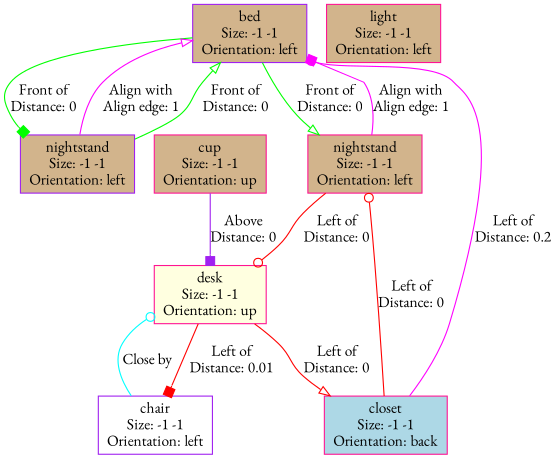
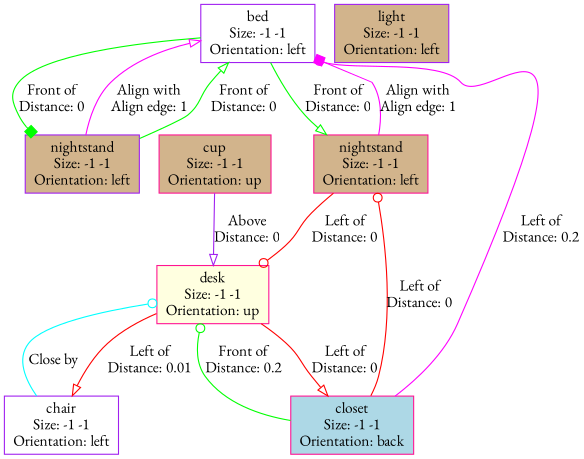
(250, 33) -> (258, 33)
(384, 33) -> (392, 33)
(210, 224) -> (214, 224)
(185, 355) -> (109, 342)
none -> (224, 395)
